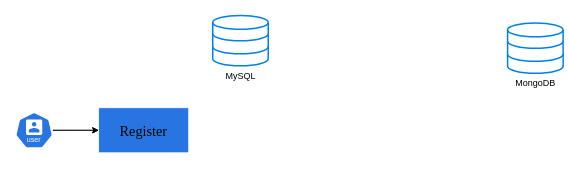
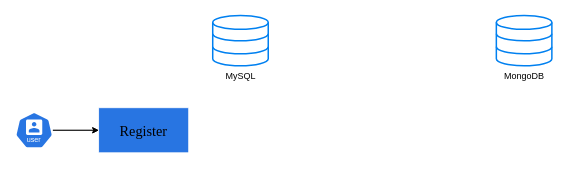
(535, 48) -> (524, 41)
